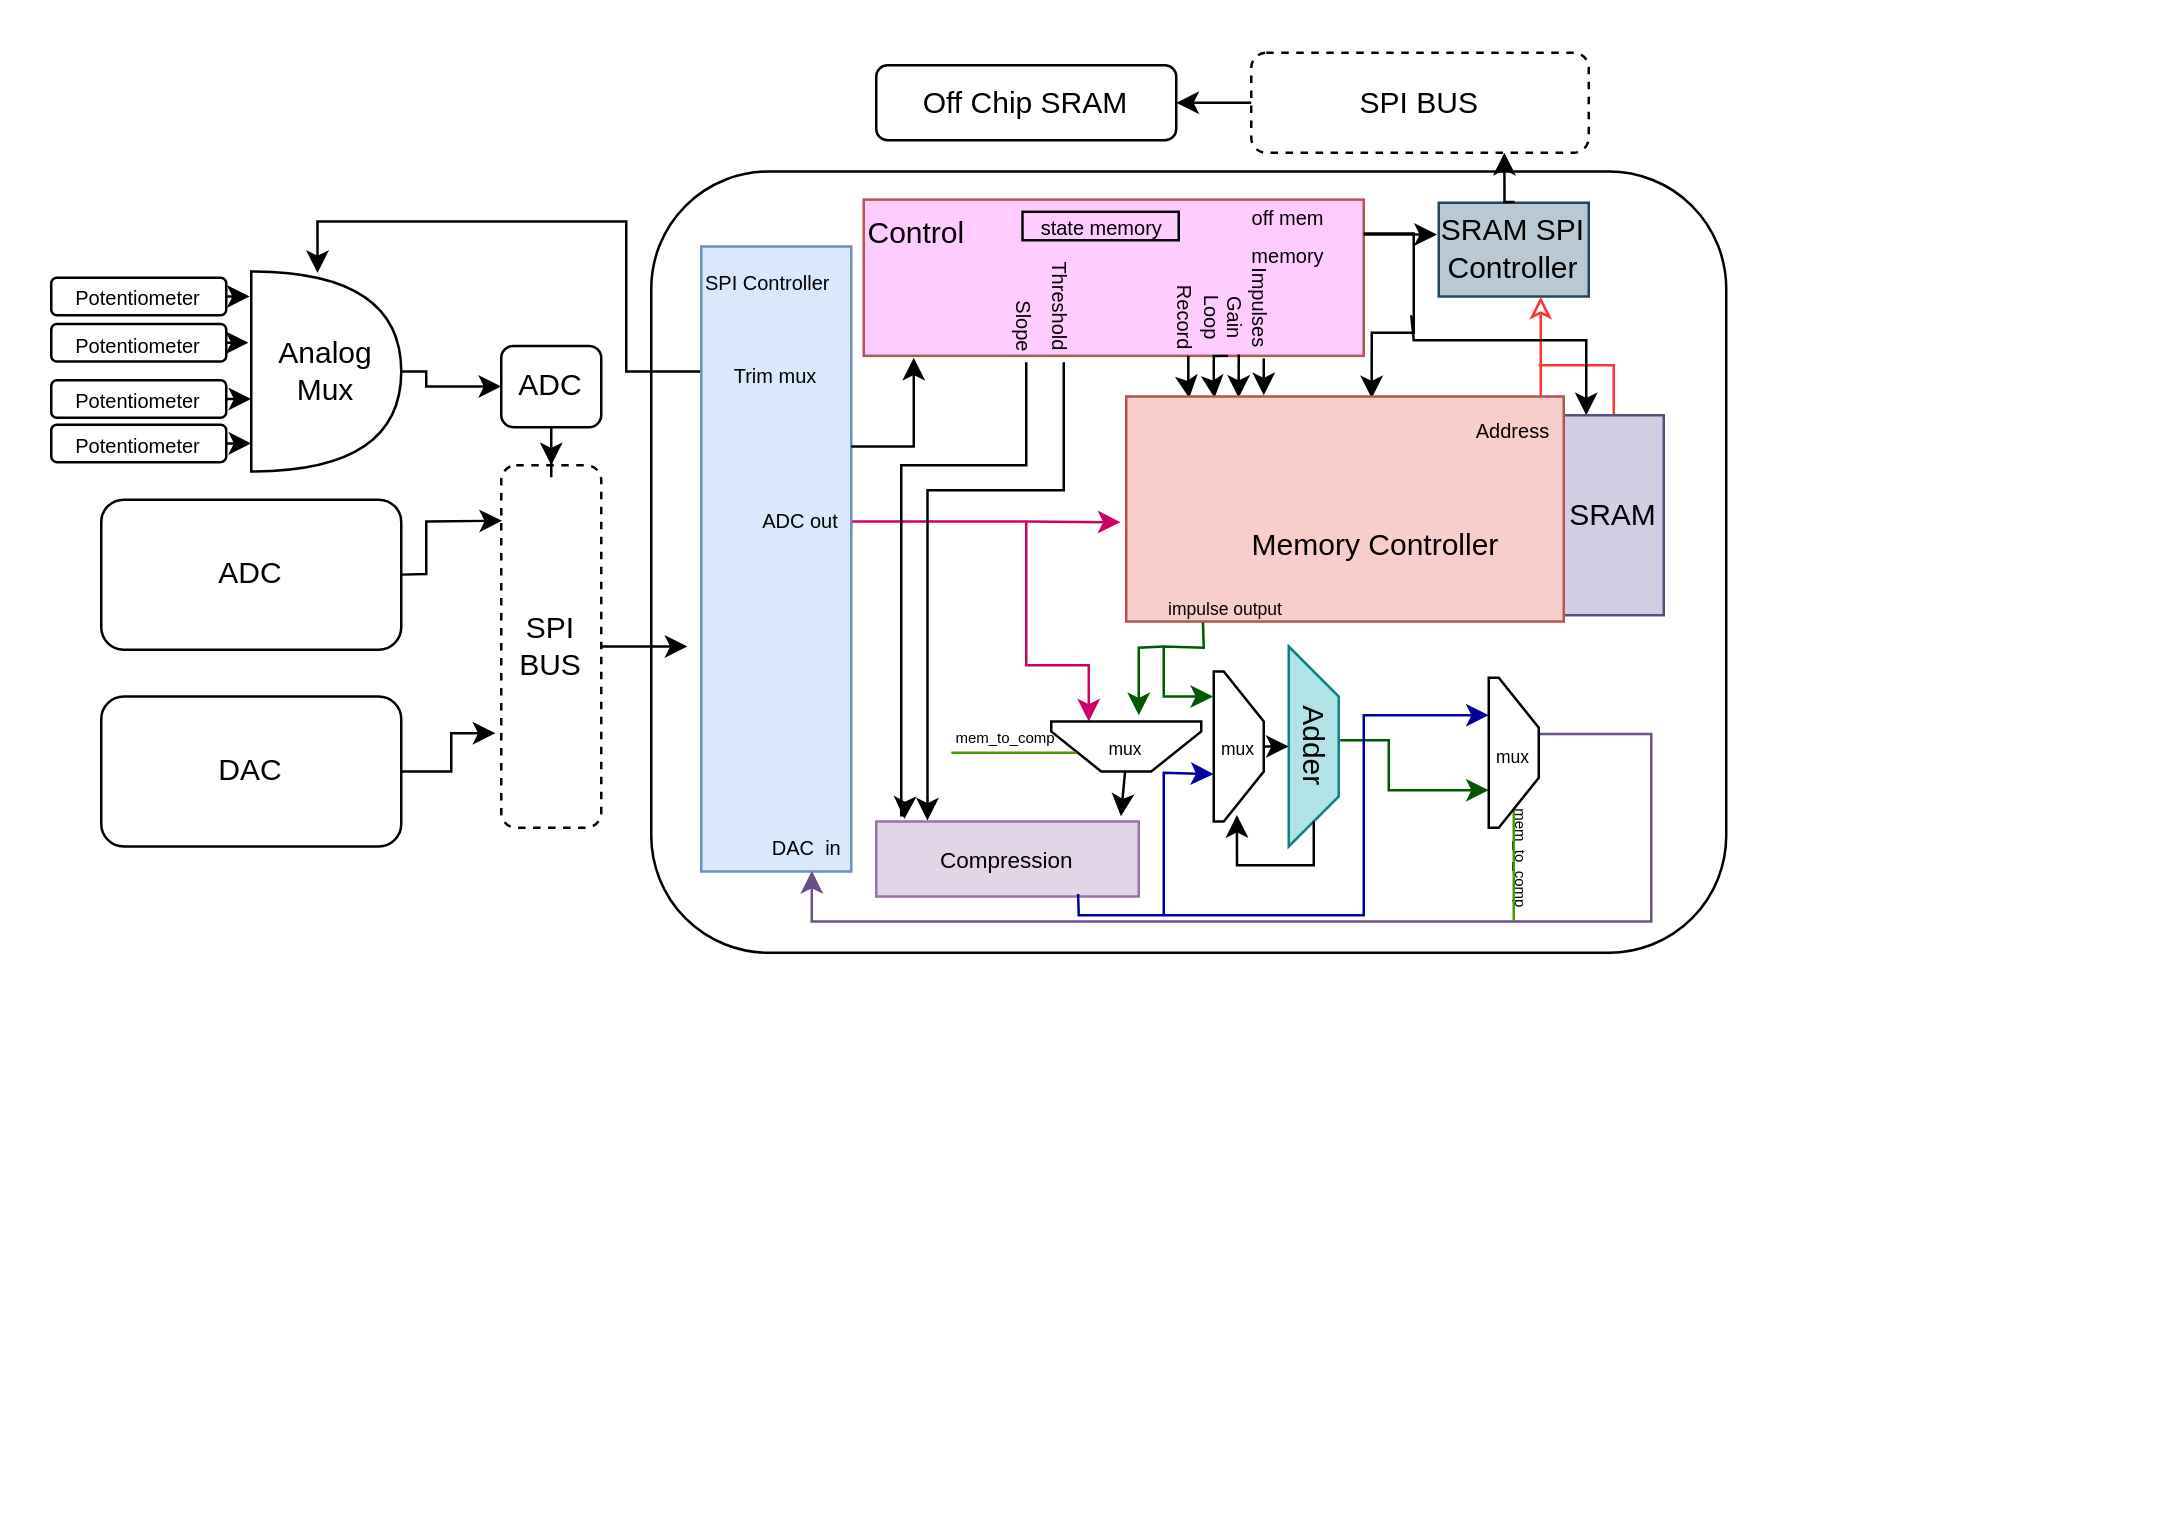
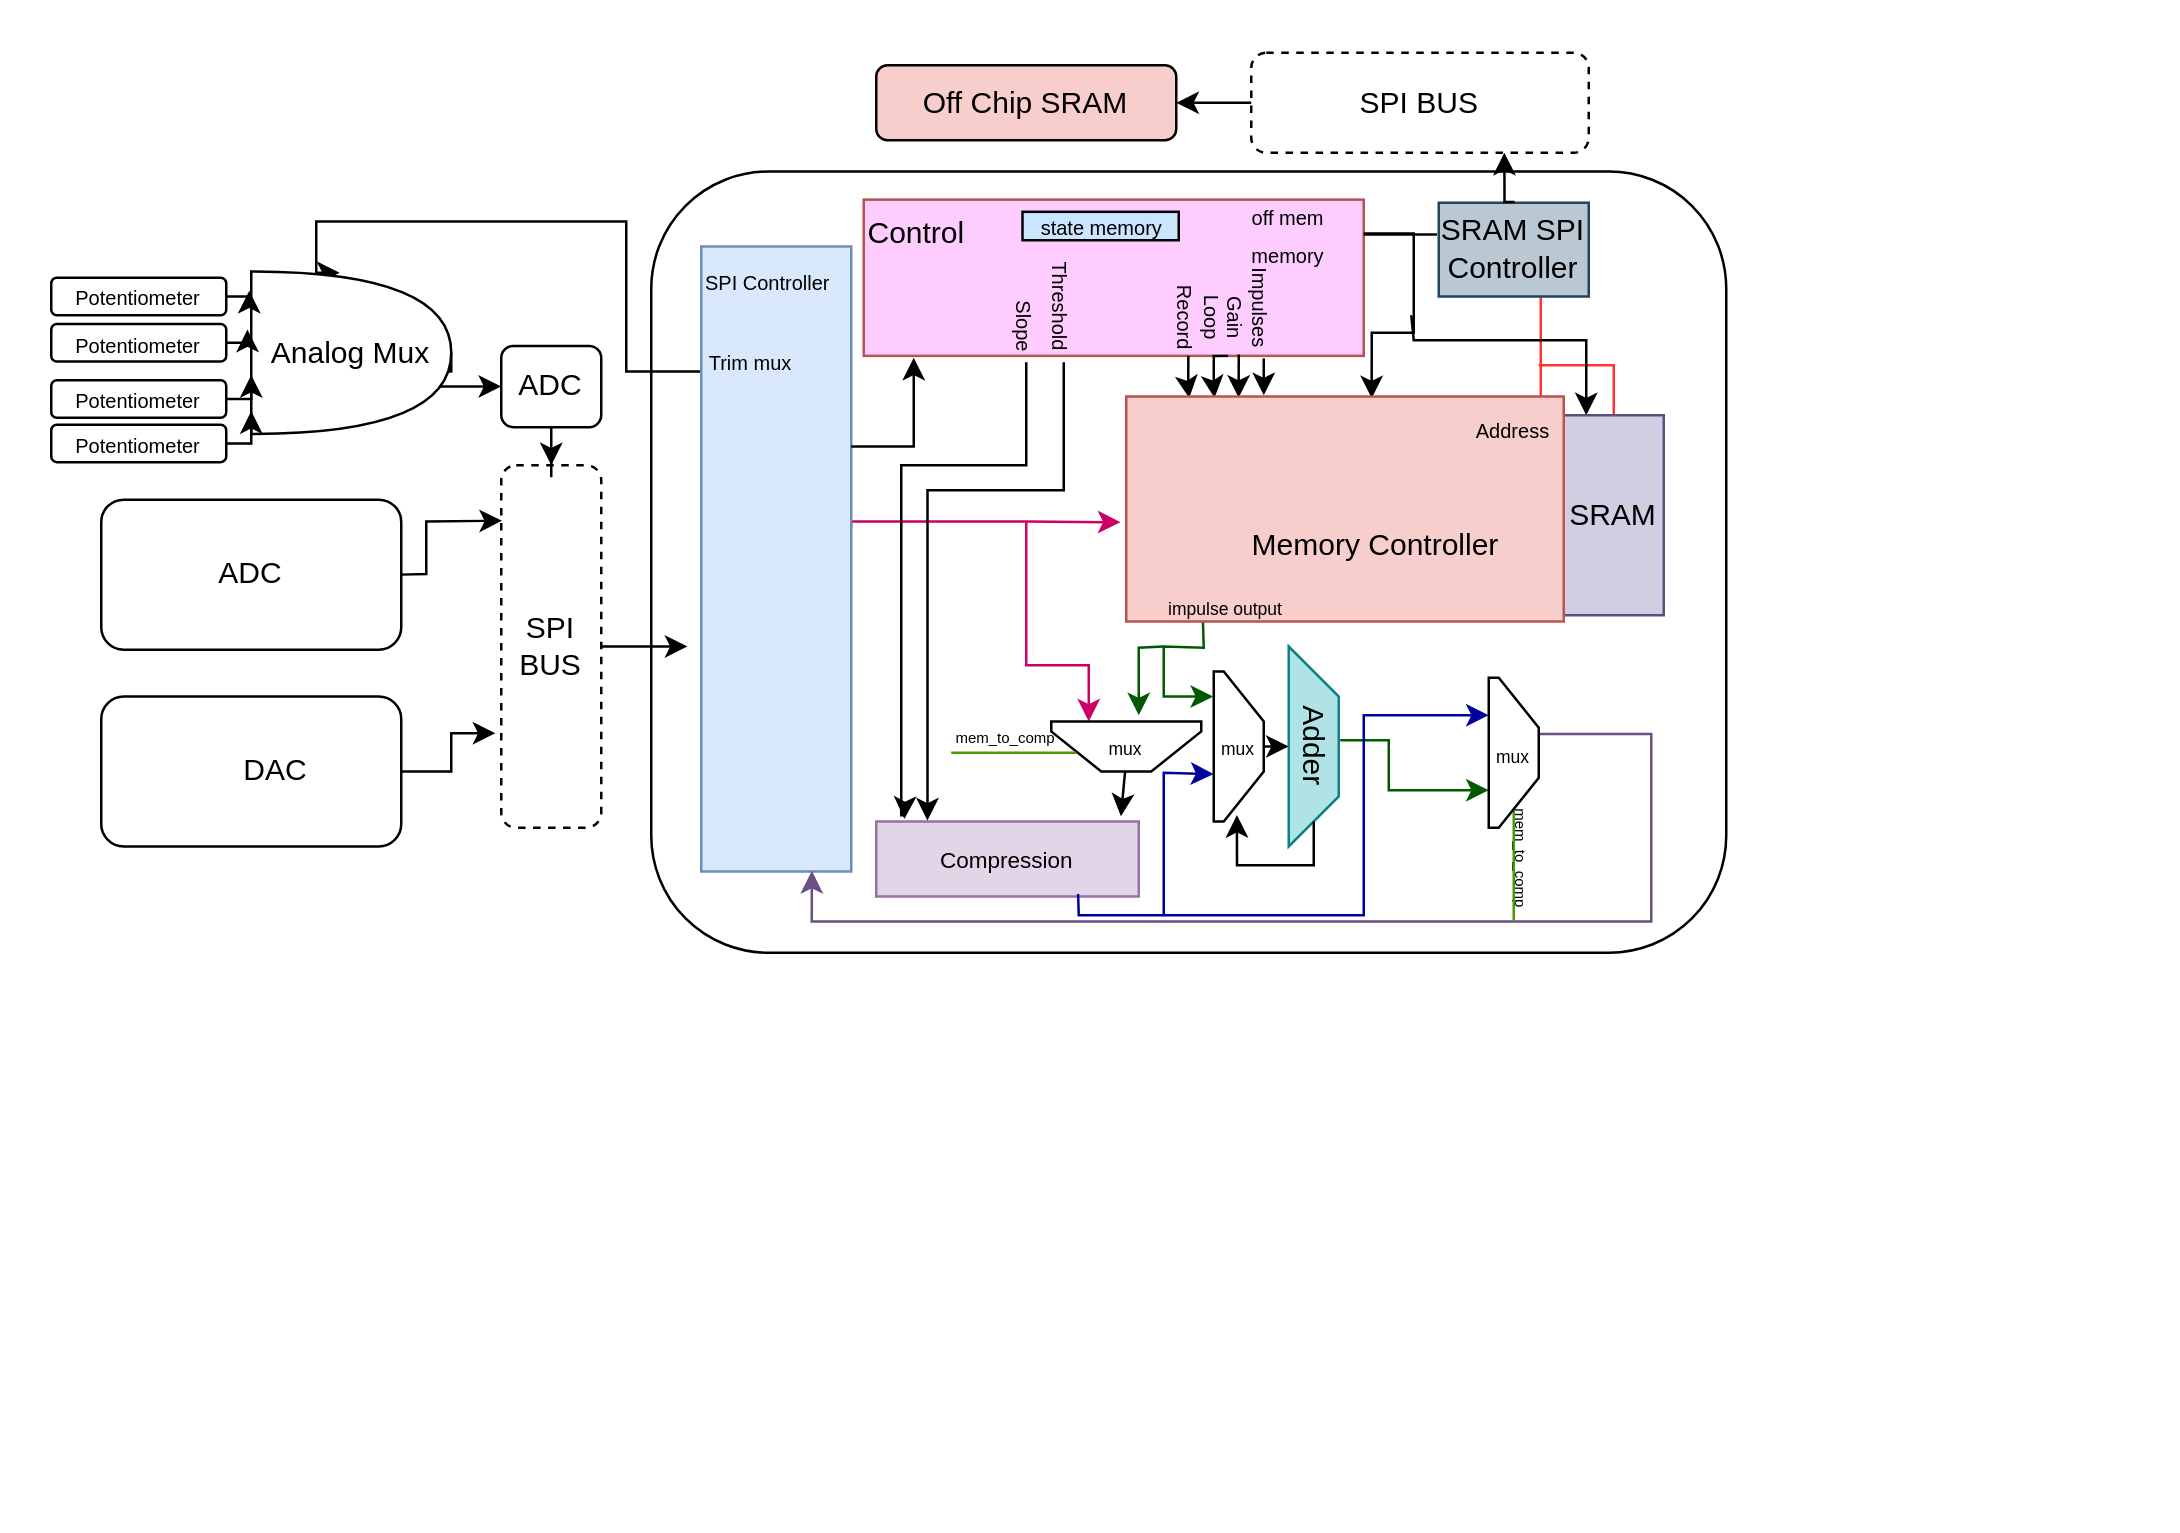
(1026, 103) -> (1026, 103)
(1101, 226) -> (1101, 226)
(1419, 234) -> (1427, 234)
(1541, 314) -> (1541, 307)
(326, 371) -> (351, 353)
(776, 374) -> (751, 361)
(801, 518) -> none
(251, 771) -> (276, 771)
(808, 846) -> none
